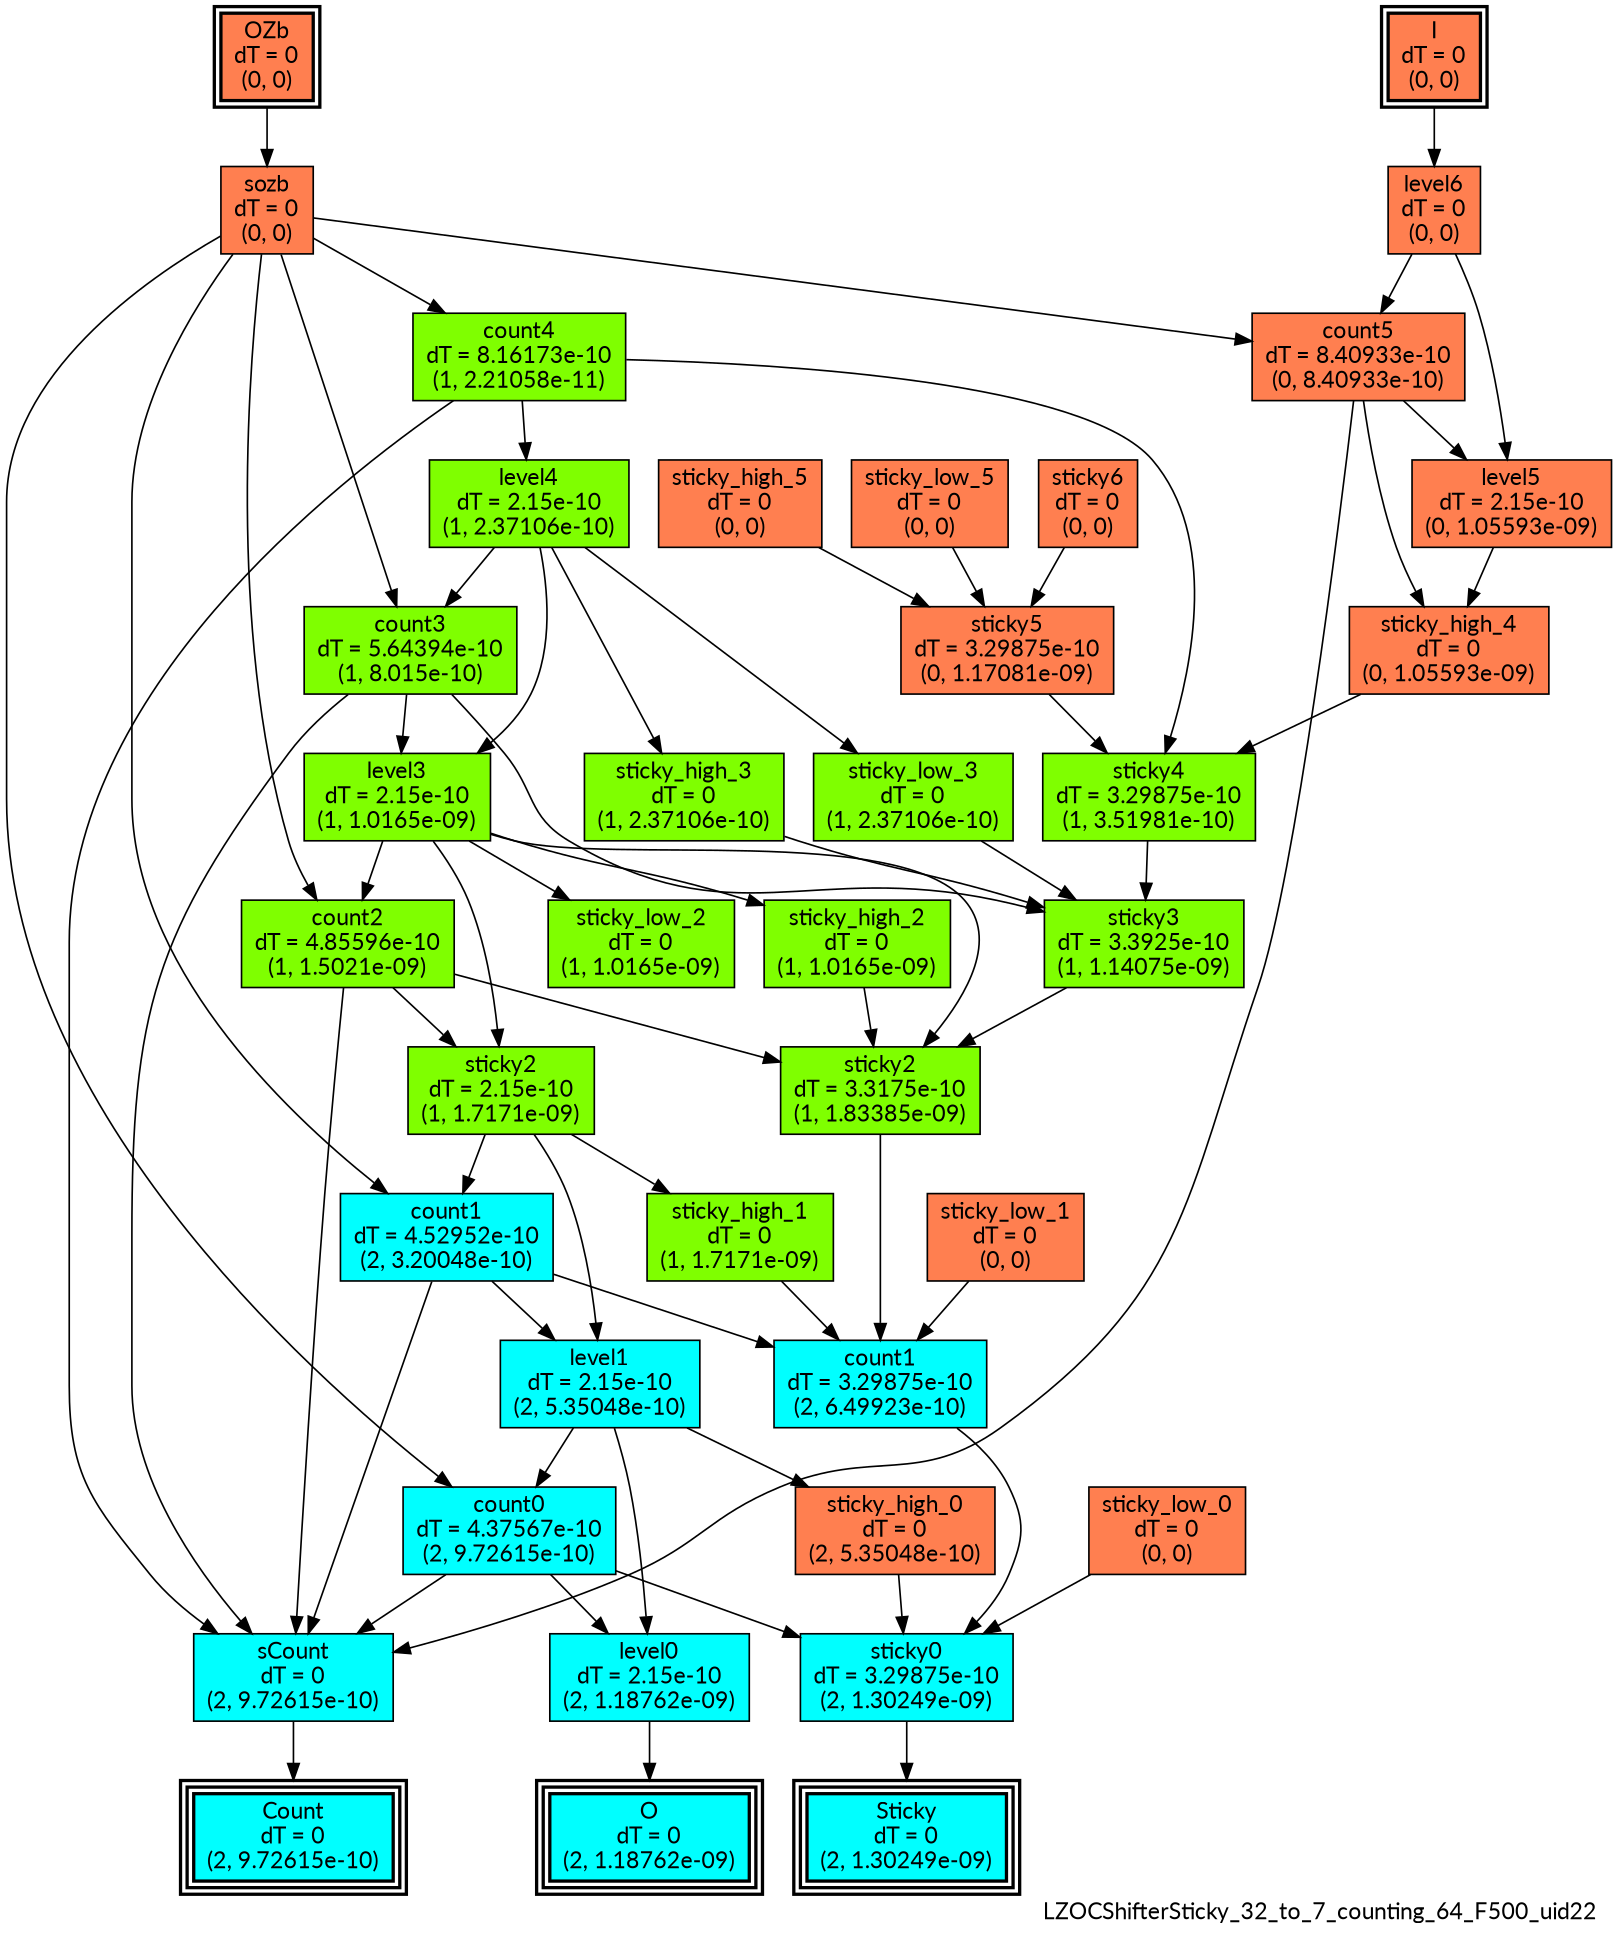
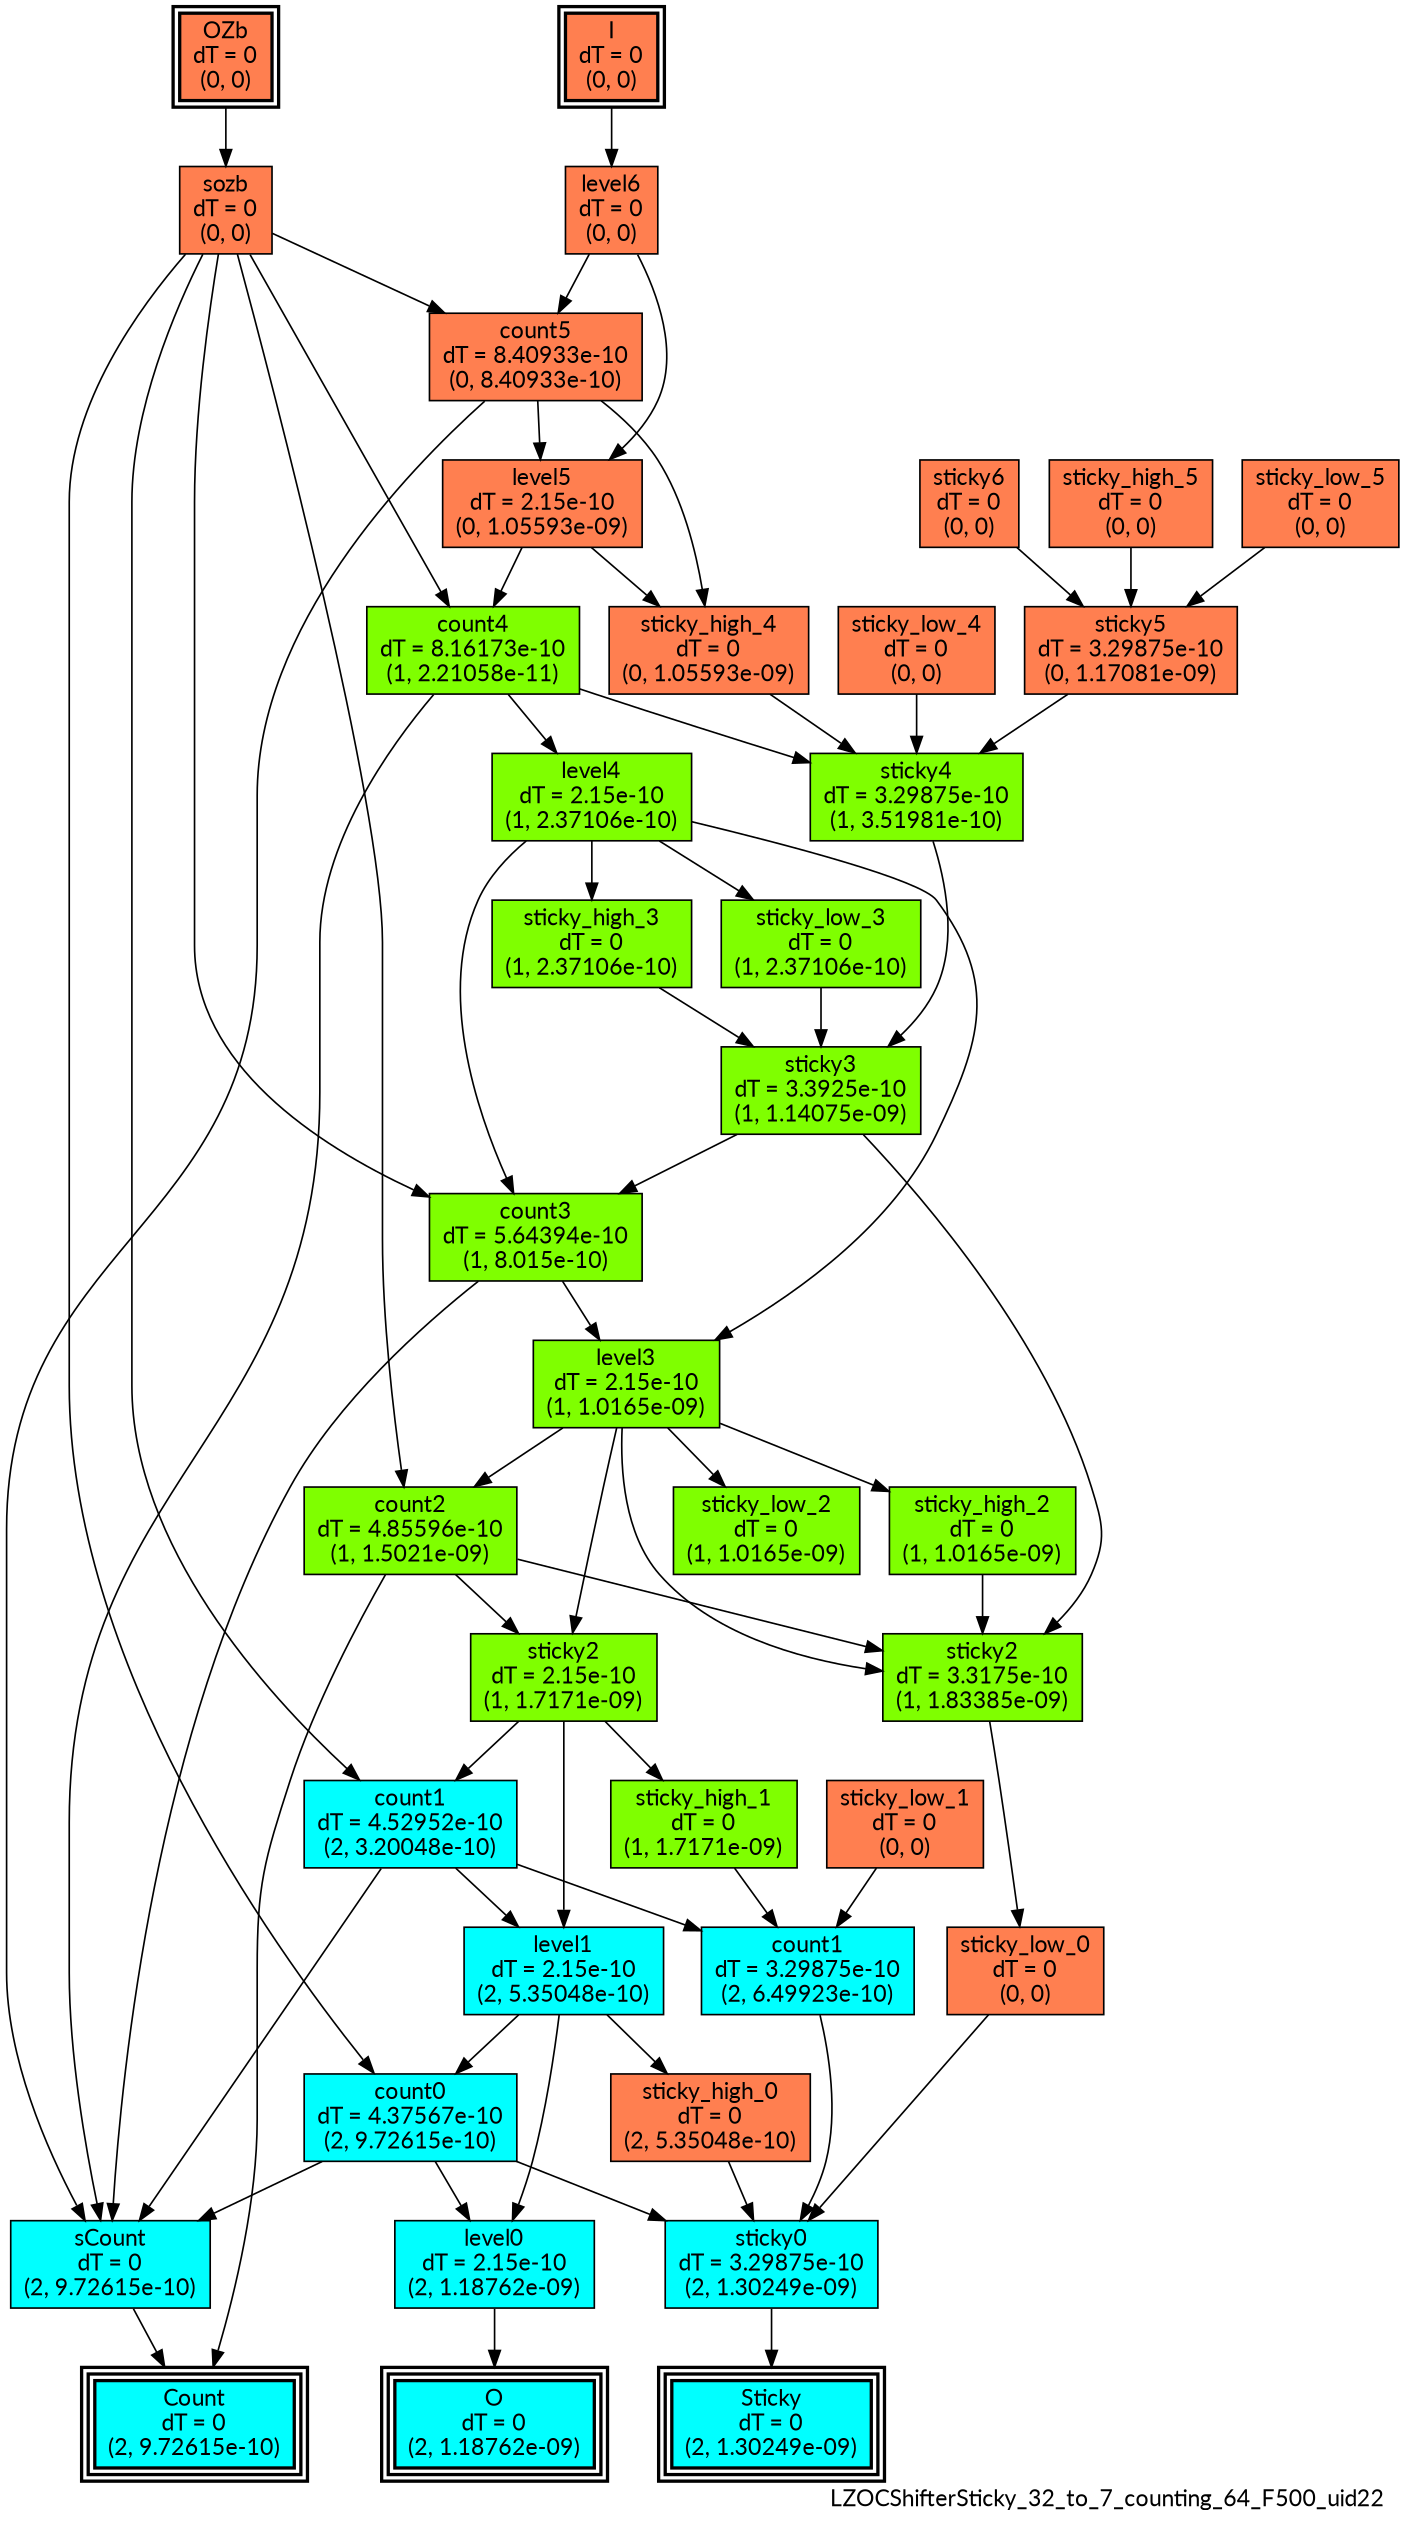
none -> (511, 569)
none -> (917, 650)
(765, 892) -> (686, 1160)
(880, 1229) -> (1004, 1816)
(317, 1302) -> (257, 1952)
